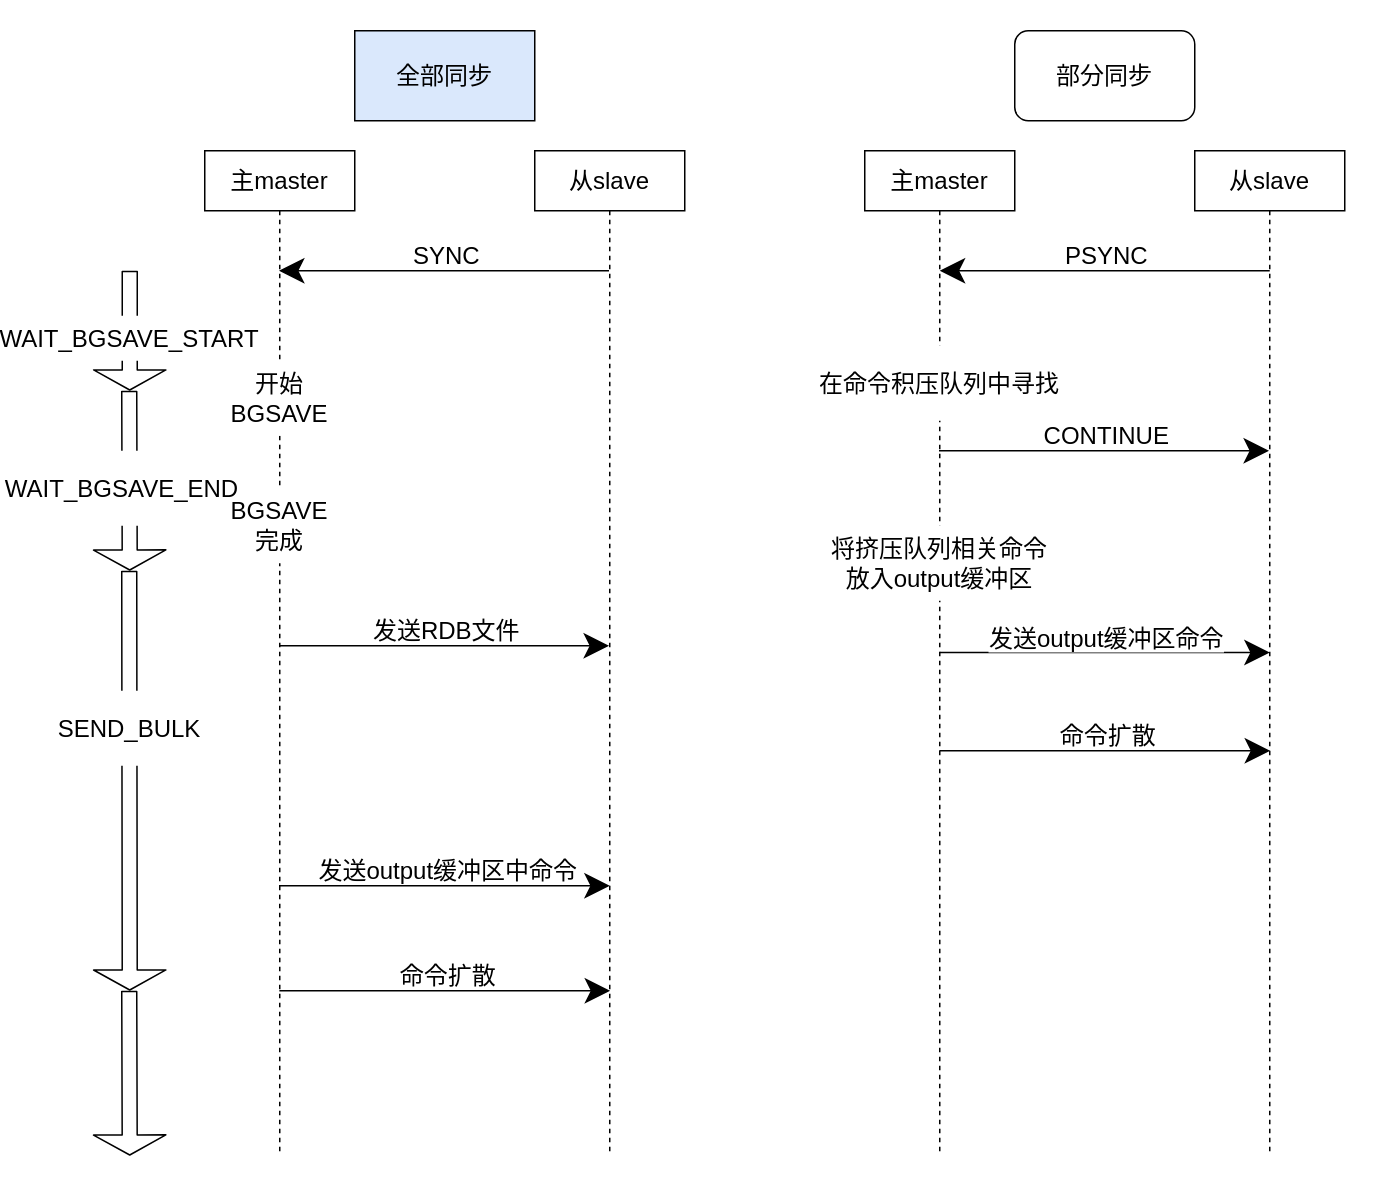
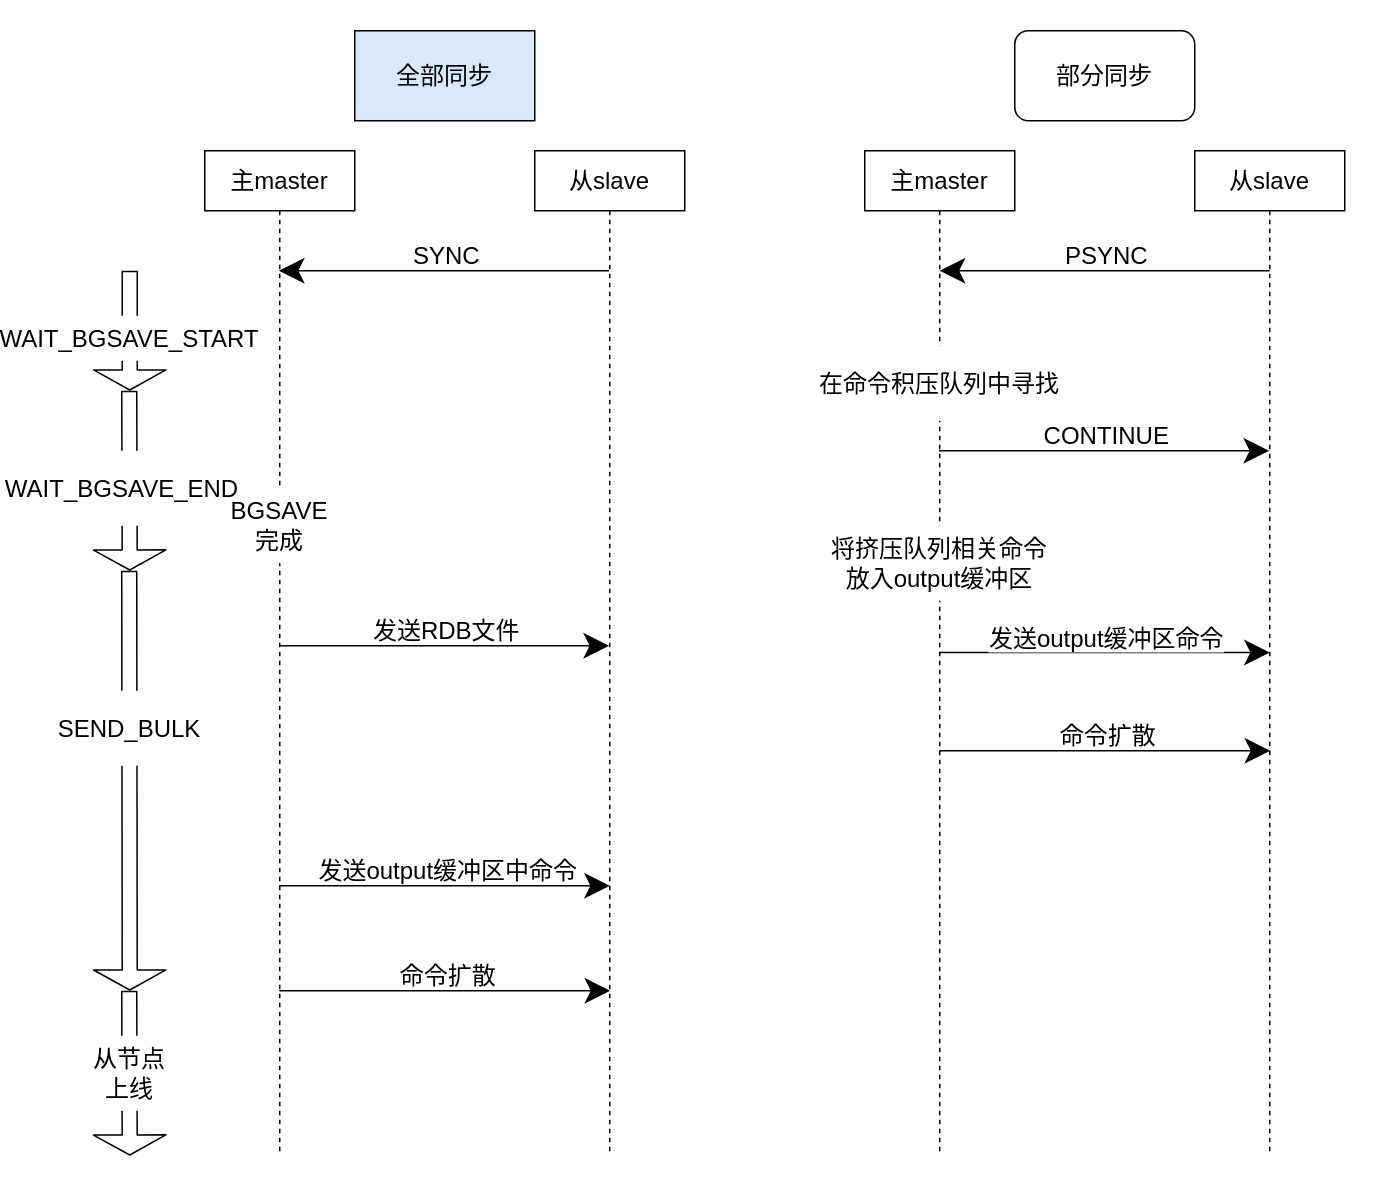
(280, 398) -> none
none -> (130, 1073)
